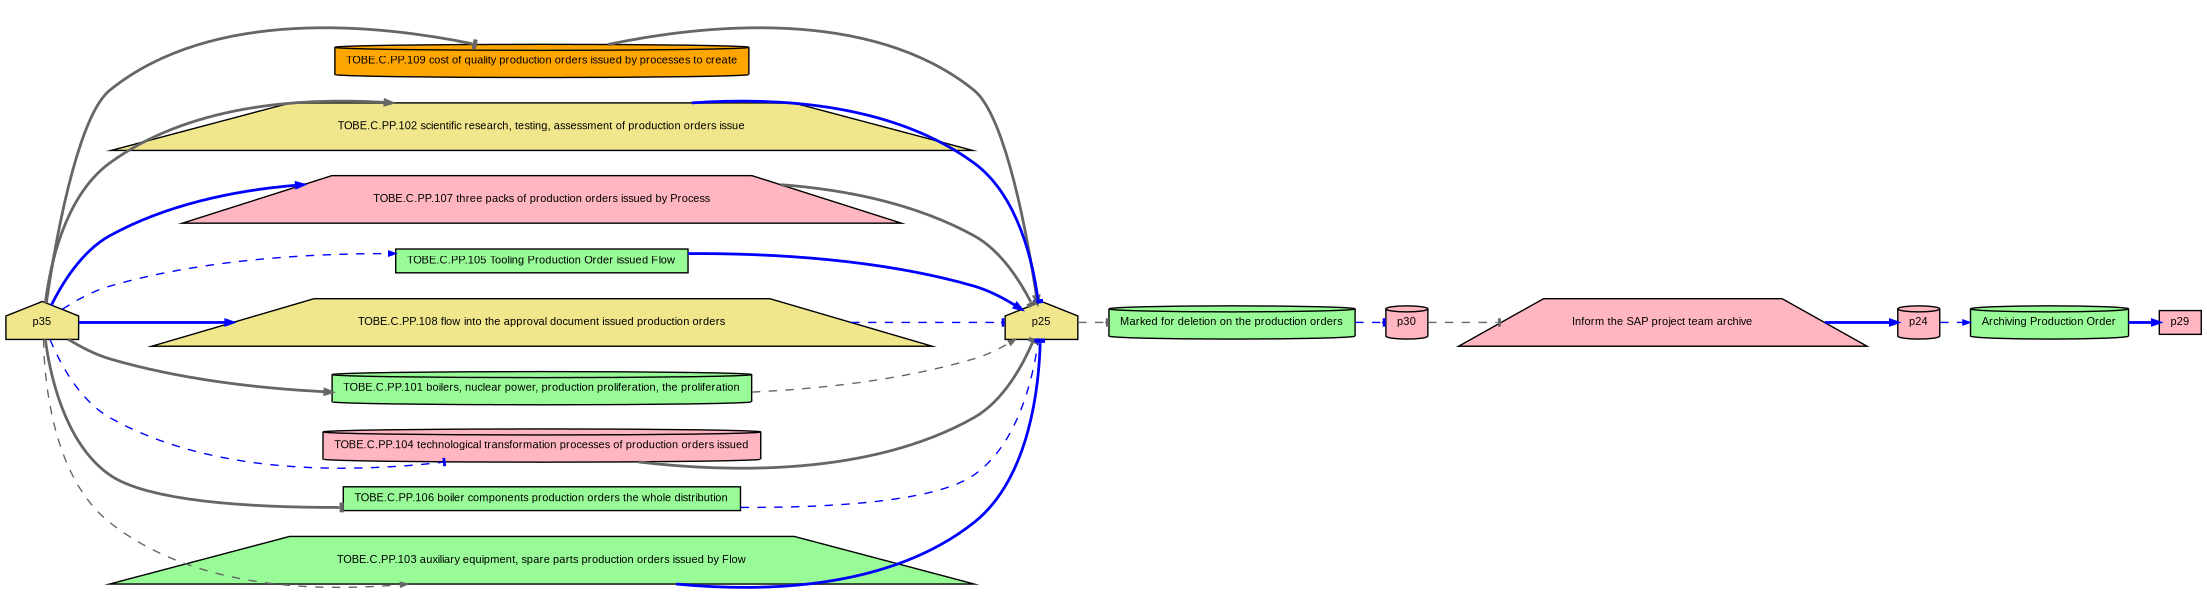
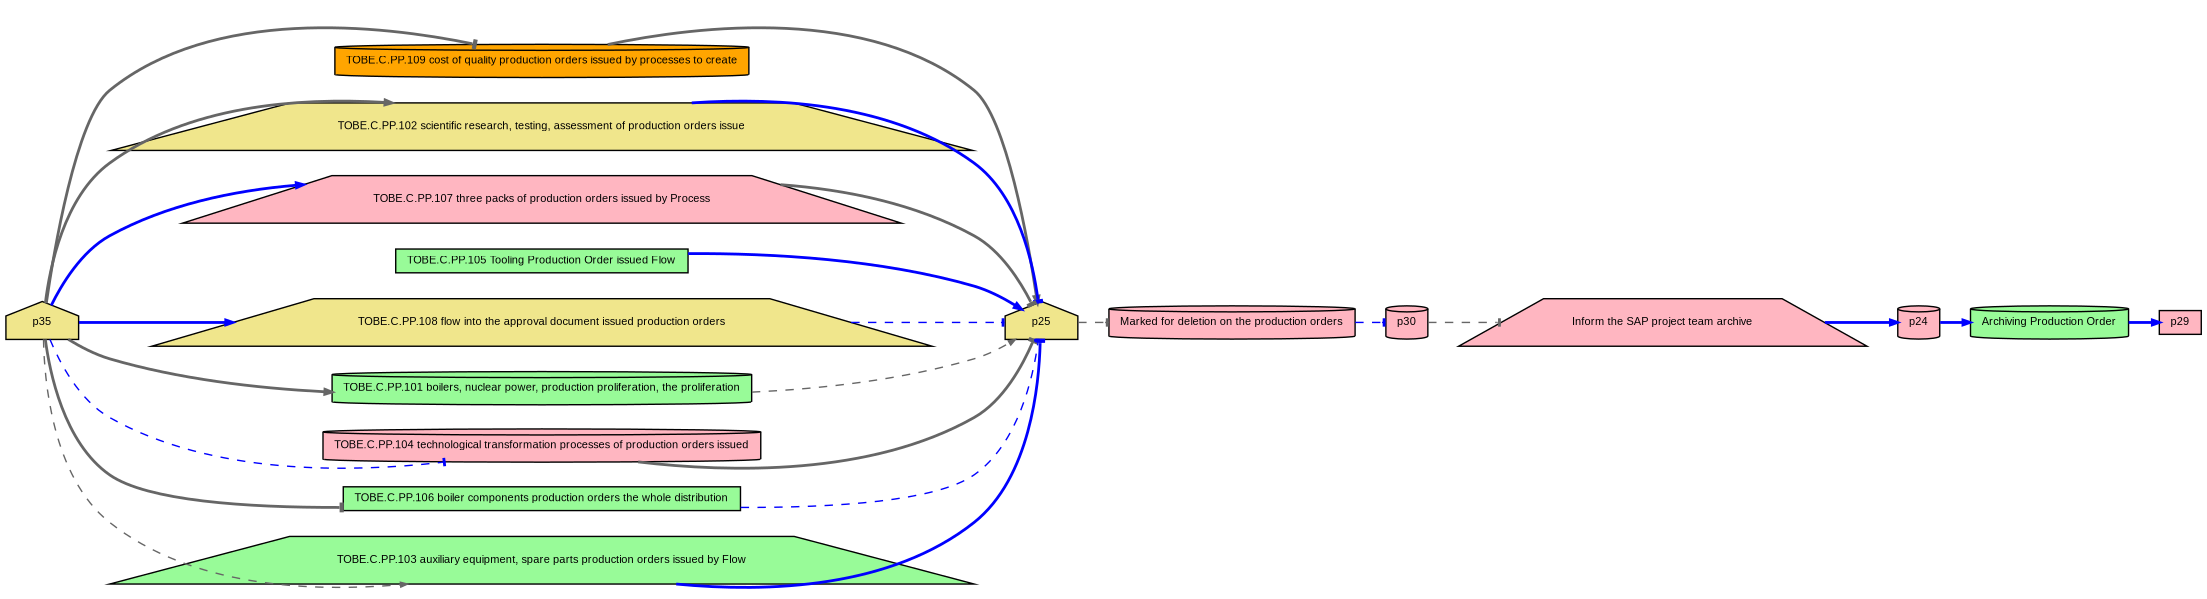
(222, 264) -> none
(1232, 322) -> (1232, 322)
(1951, 322) -> (1951, 322)
